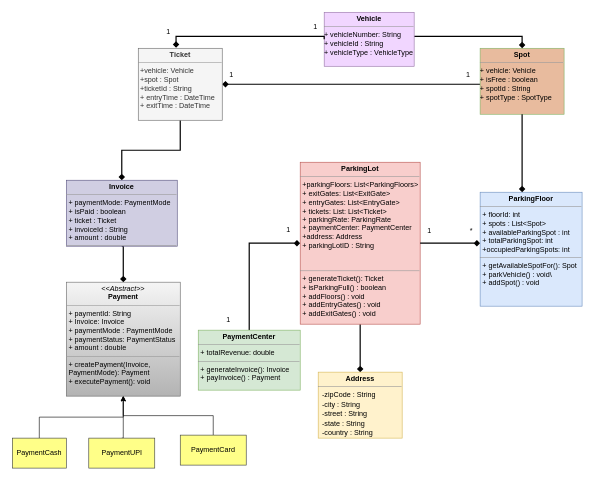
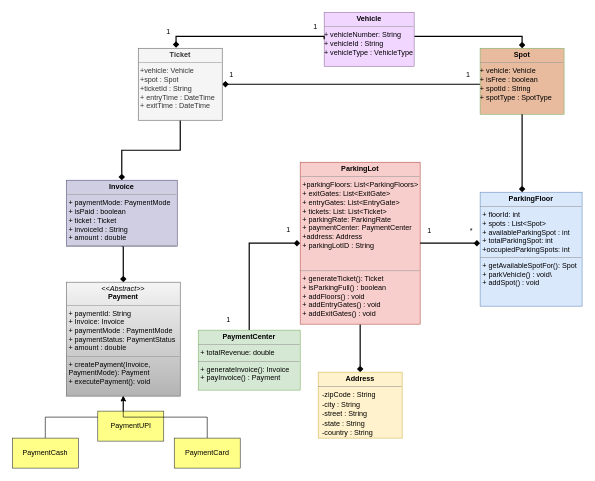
(213, 450) -> (207, 453)
(39, 453) -> (45, 453)
(122, 453) -> (131, 426)
